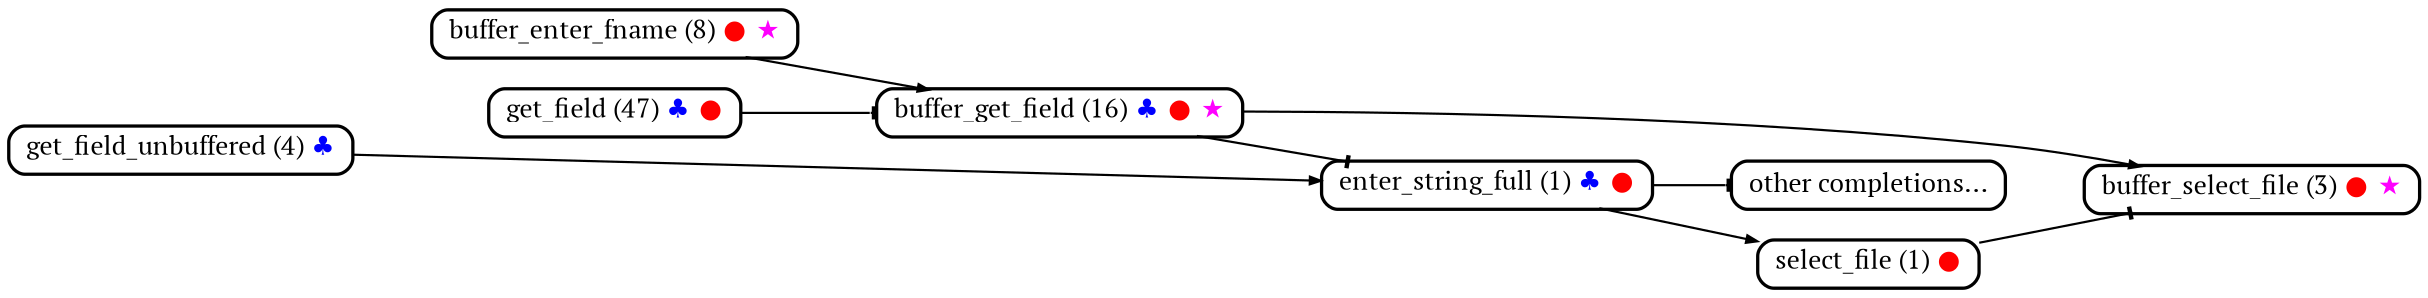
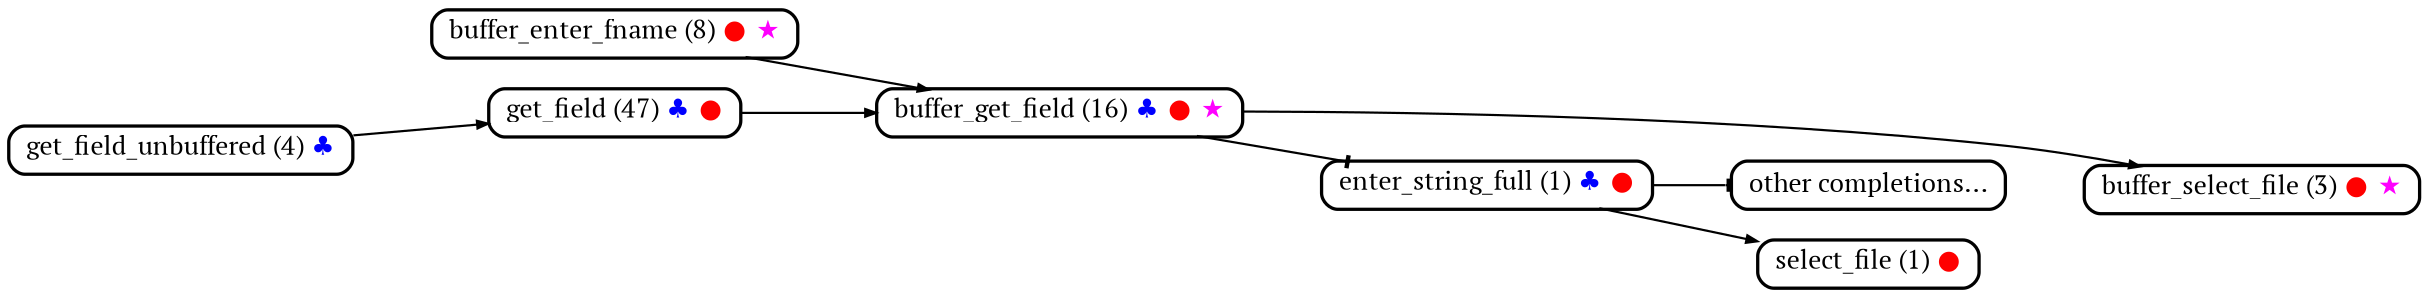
(805, 113) -> (805, 113)
(831, 168) -> (415, 130)
(2053, 228) -> none
